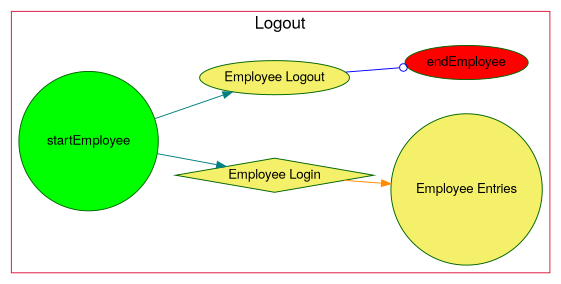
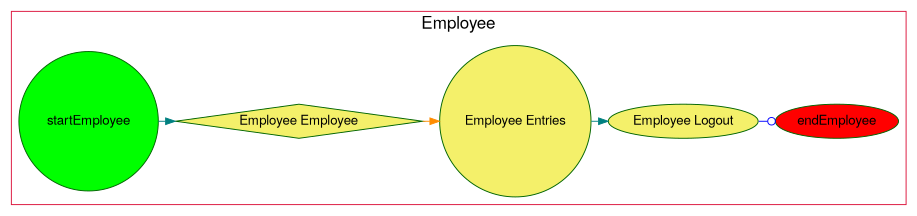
(281, 25) -> (459, 25)
(189, 107) -> (595, 121)
(275, 175) -> (299, 121)
